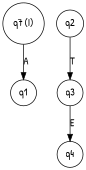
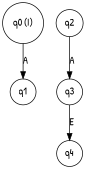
(24, 24) -> (23, 23)
(72, 62) -> (72, 61)
